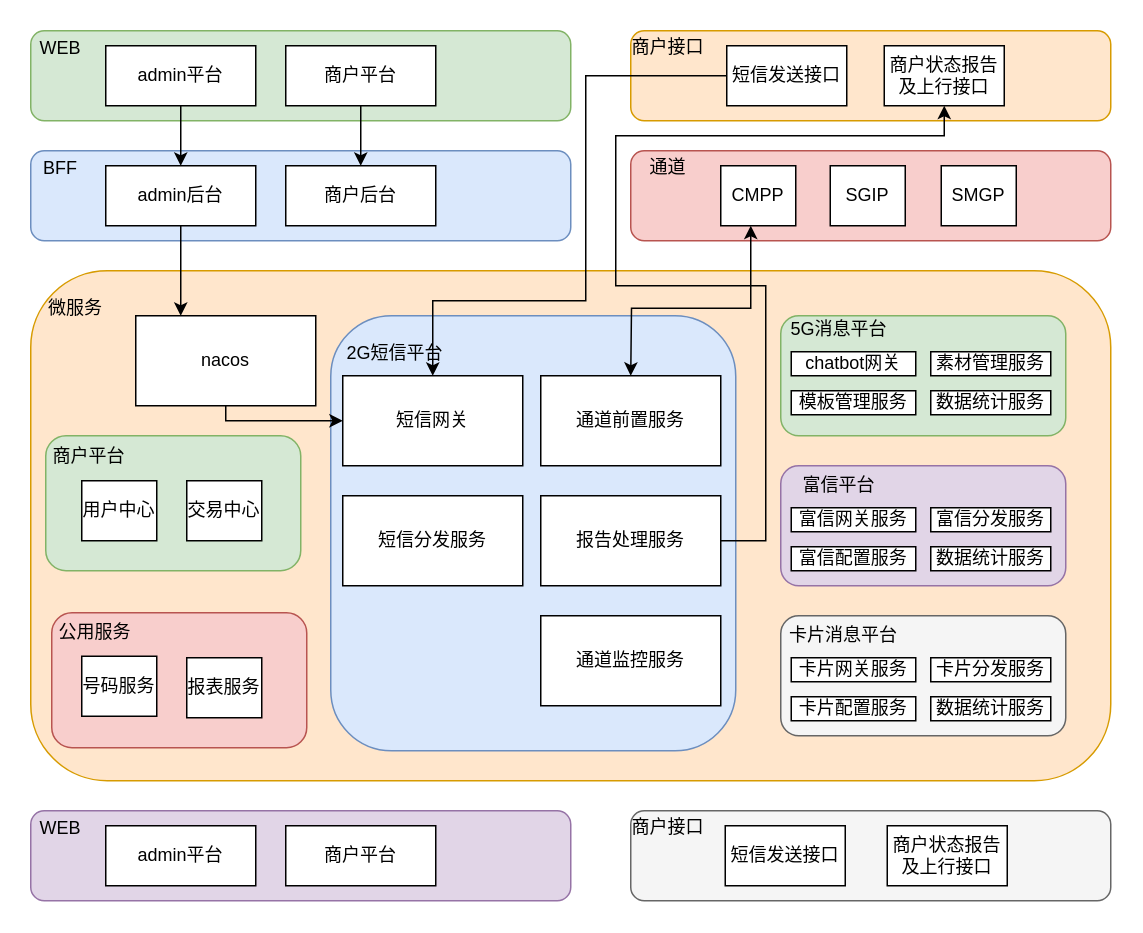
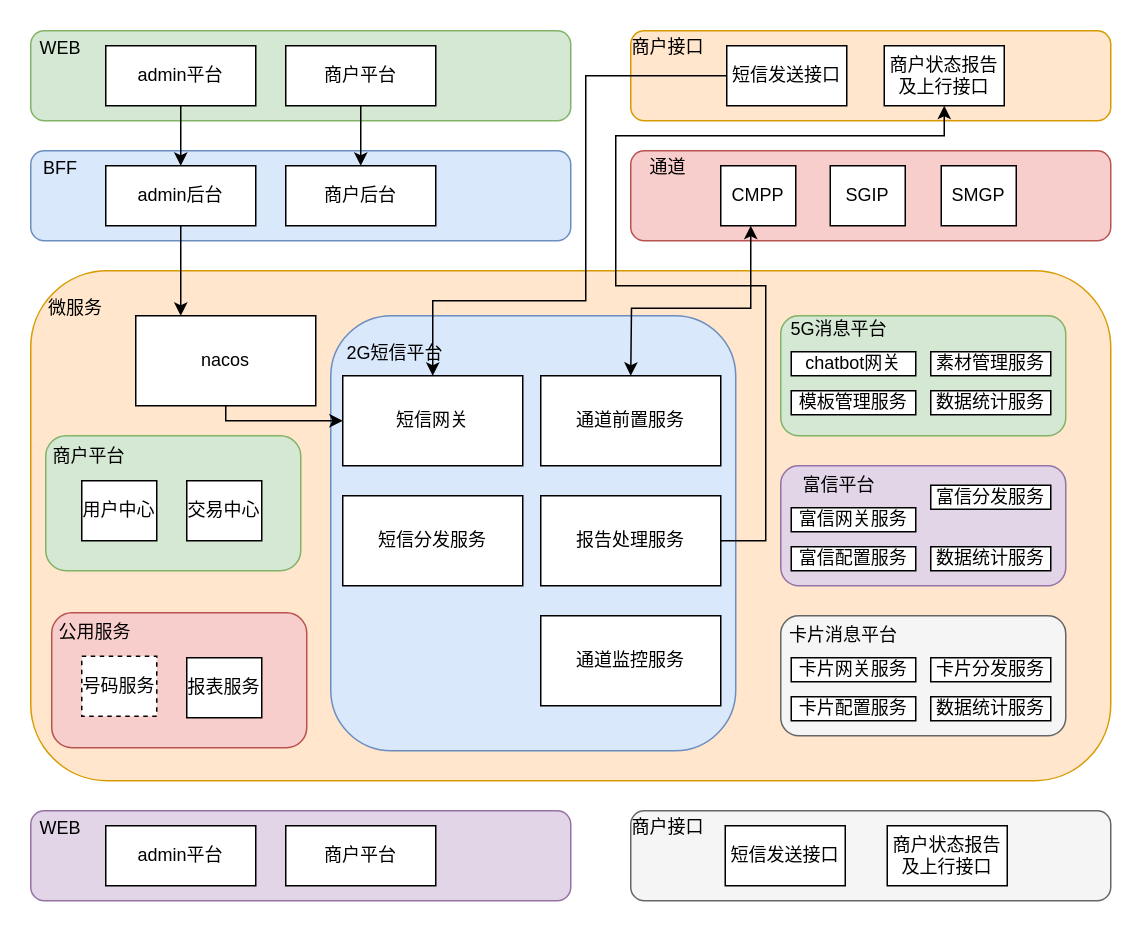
(991, 520) -> (991, 497)
(119, 686) -> (119, 686)
